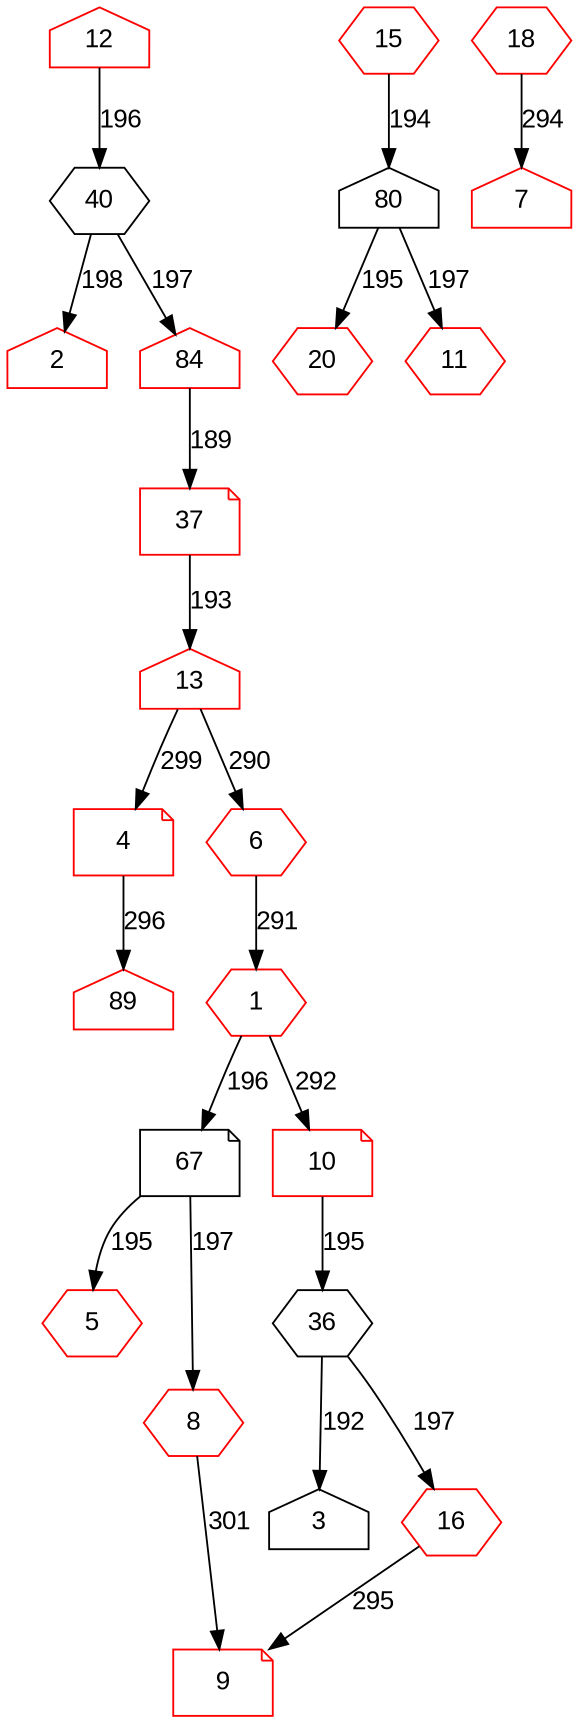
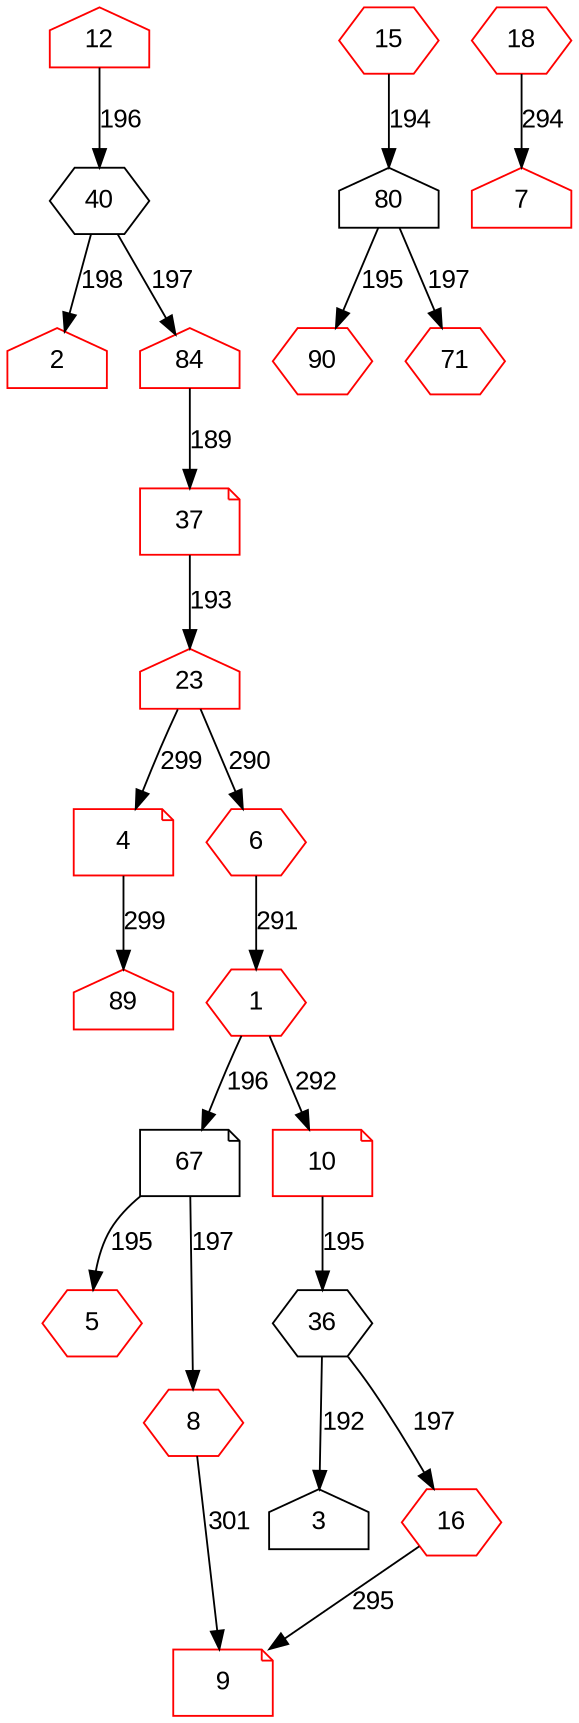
(323, 361) -> (323, 361)
(455, 361) -> (455, 361)
(190, 682) -> (190, 682)
(145, 922) -> (145, 922)
